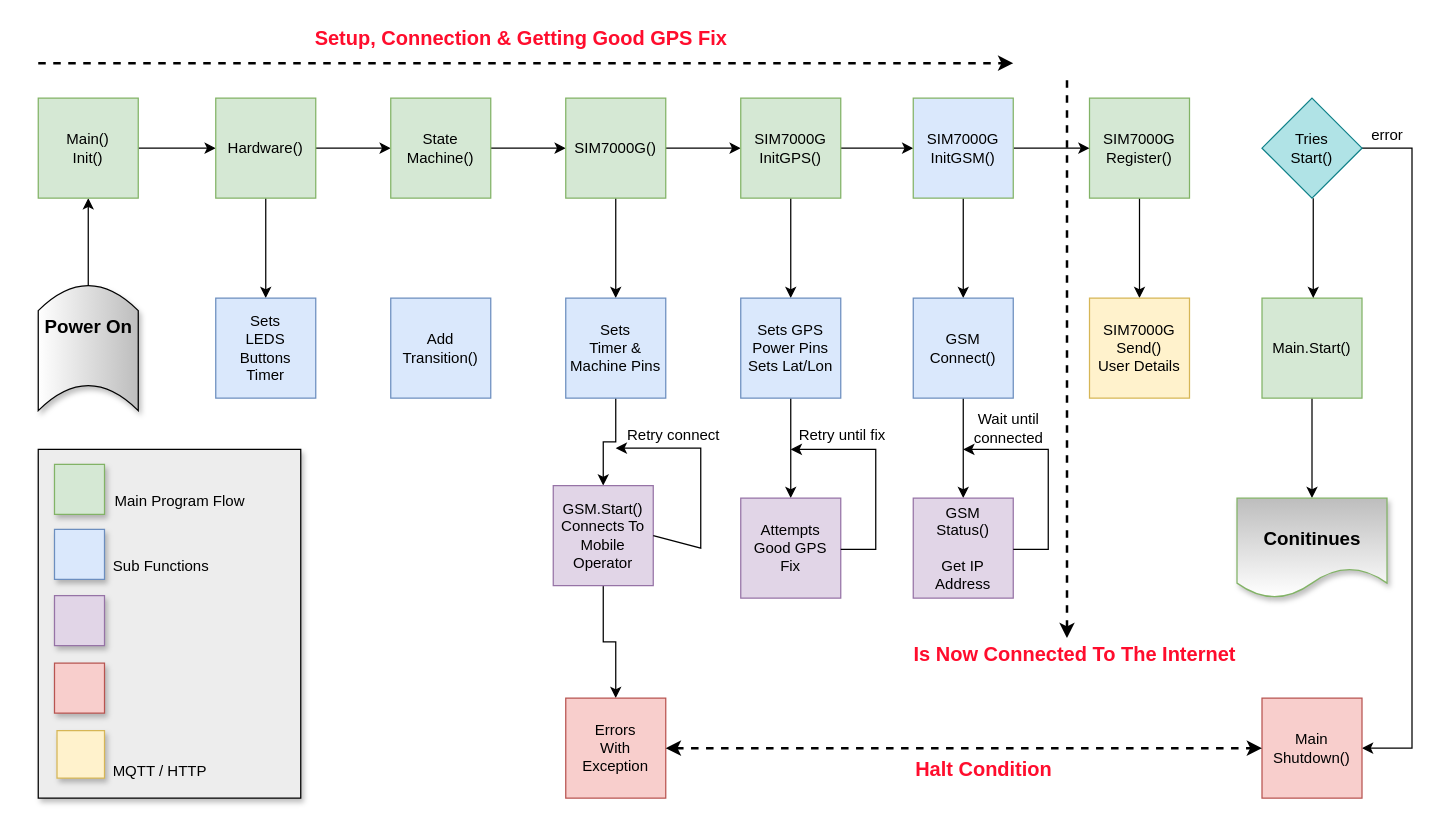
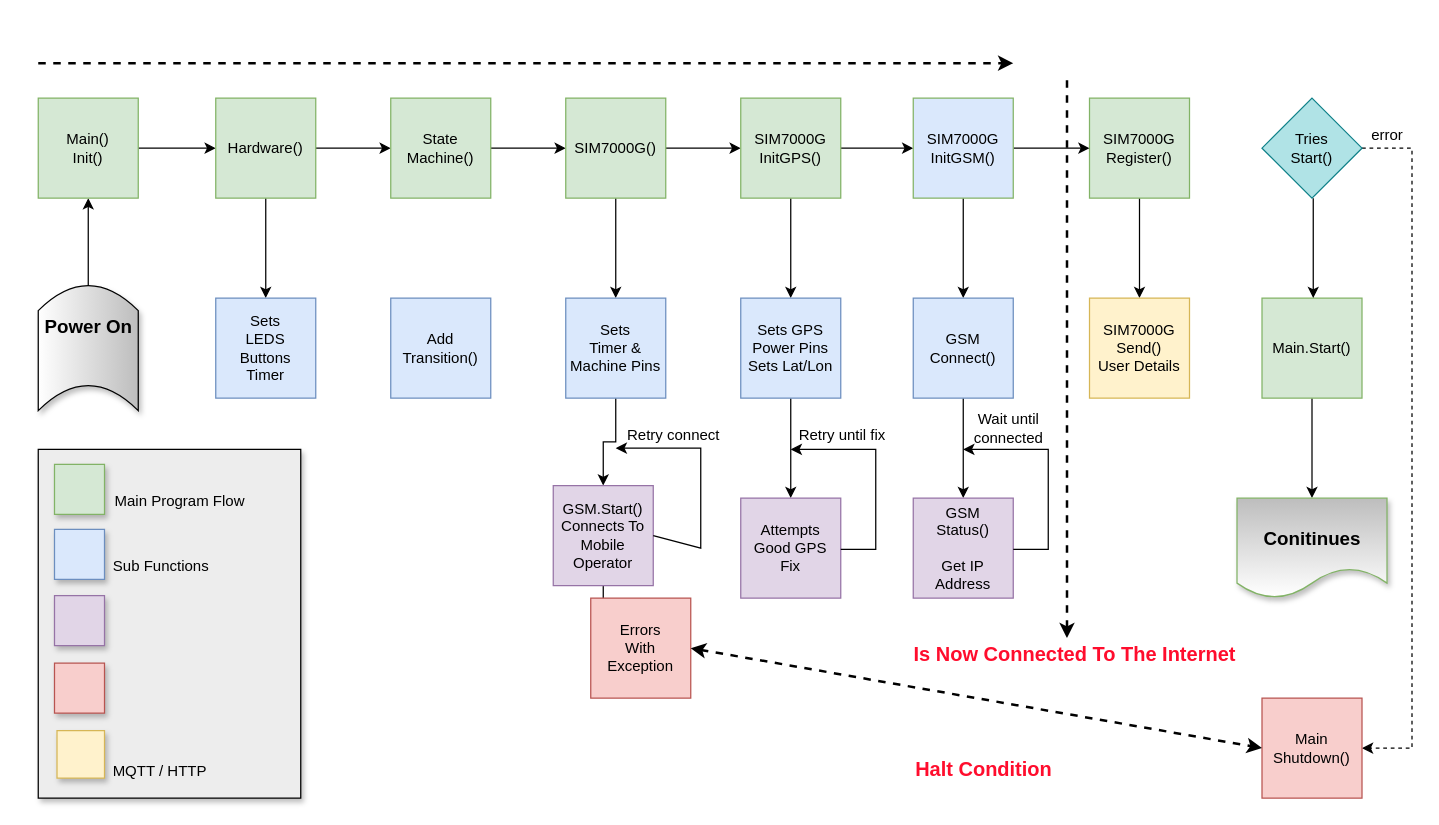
(521, 38) -> none
(1412, 445) -> (1412, 445)
(616, 748) -> (641, 648)
